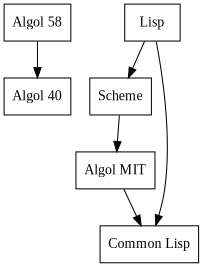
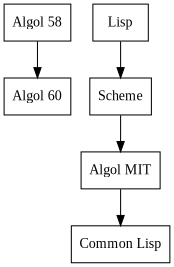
(37, 96) -> (37, 96)
(167, 128) -> none
